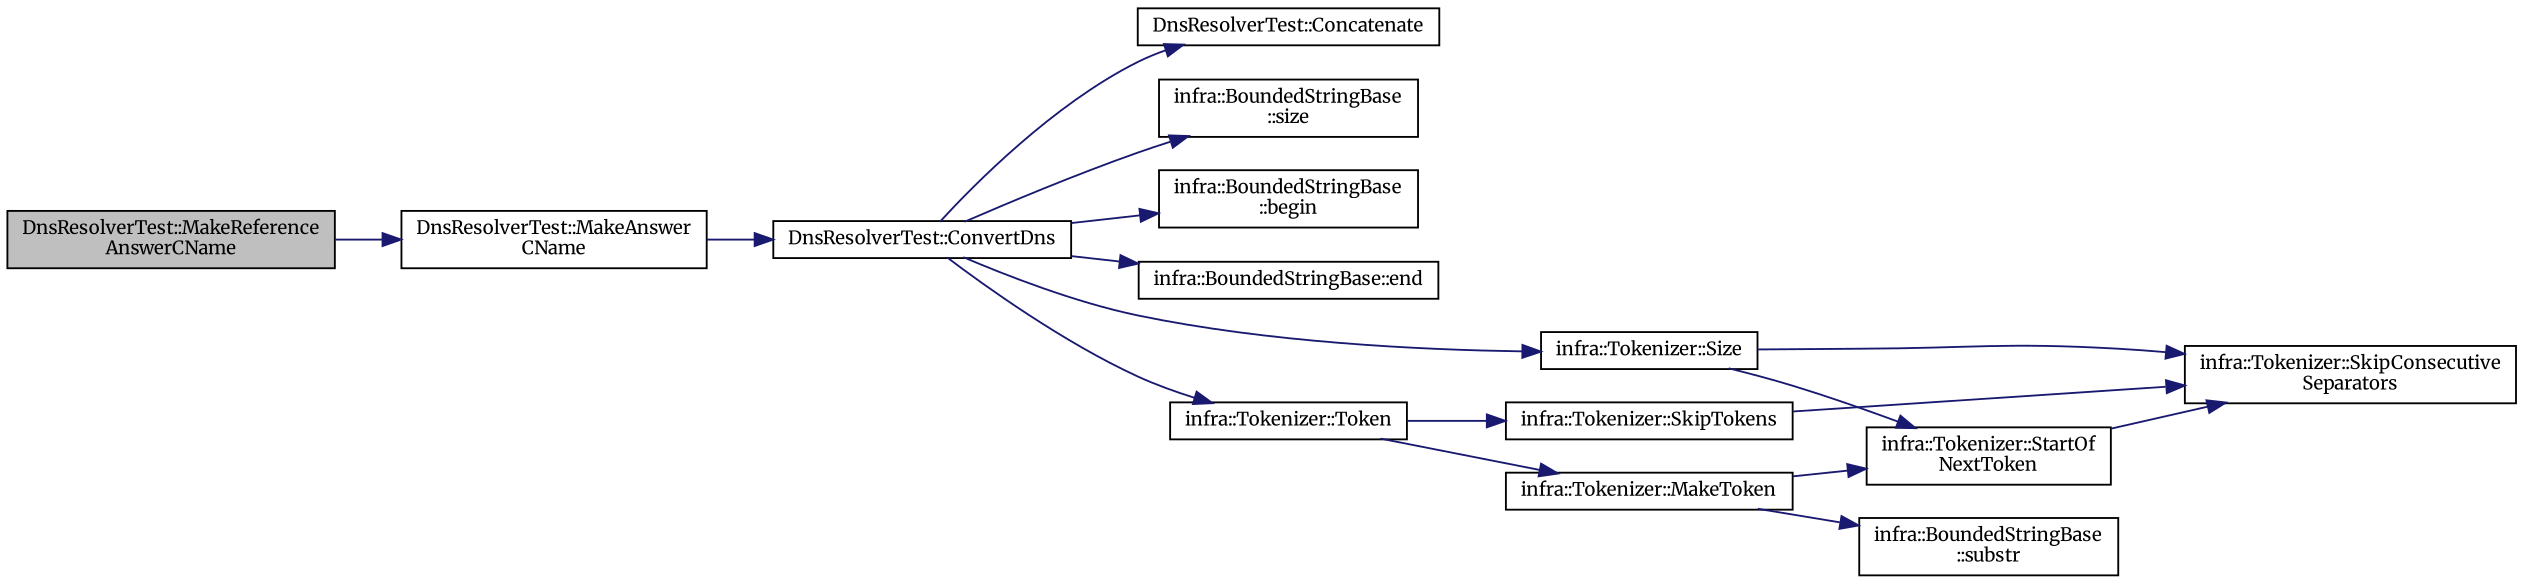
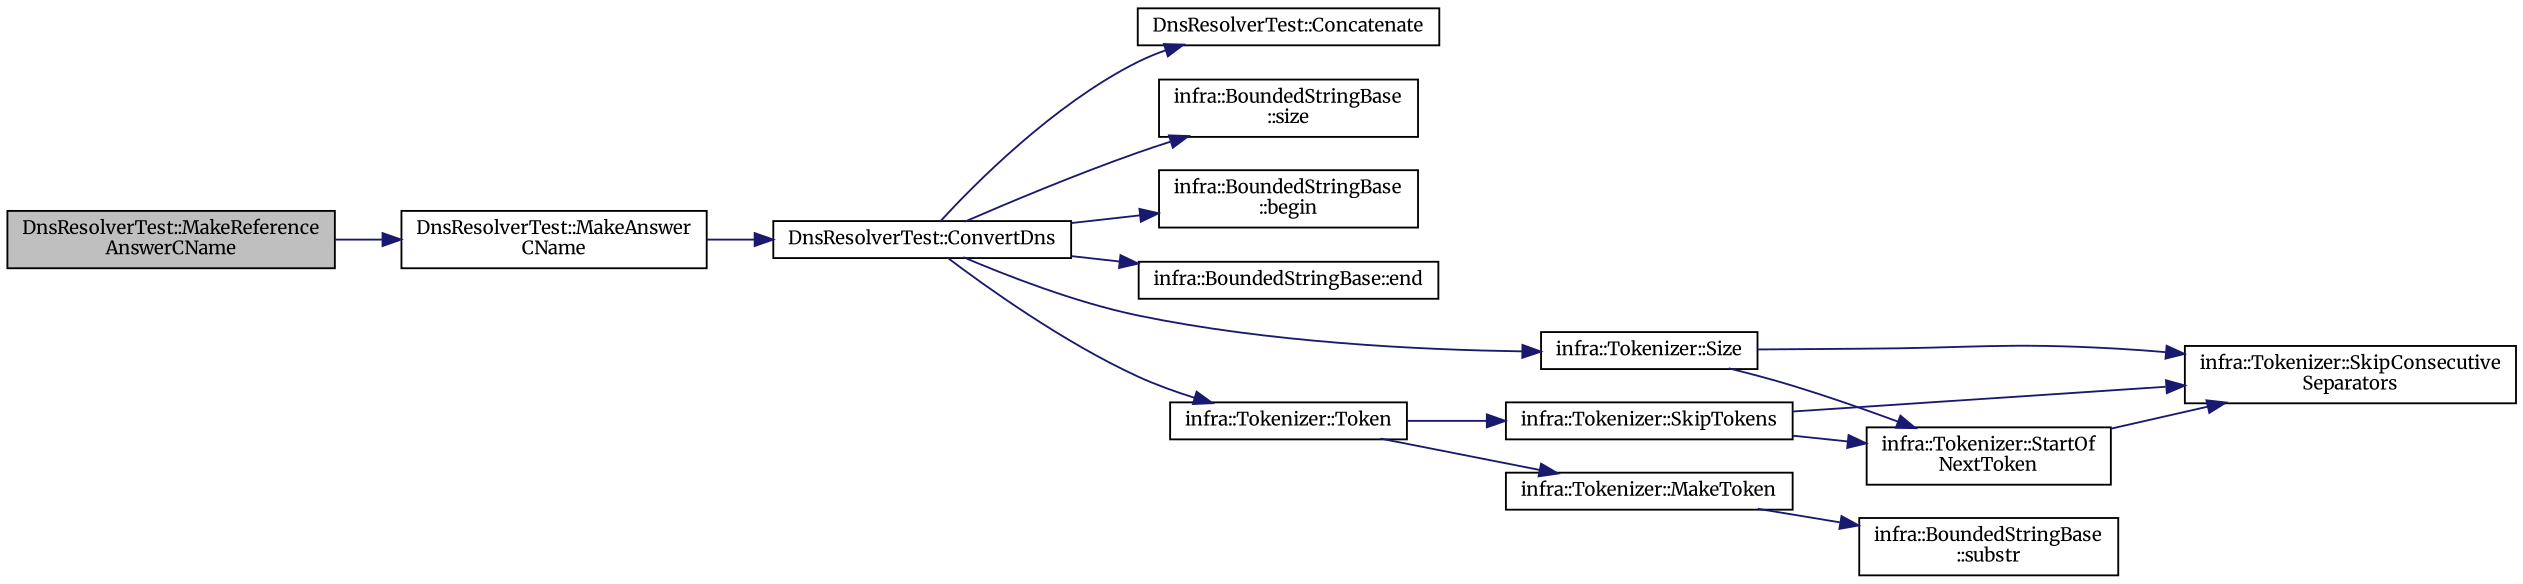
(1820, 473) -> (1820, 439)
